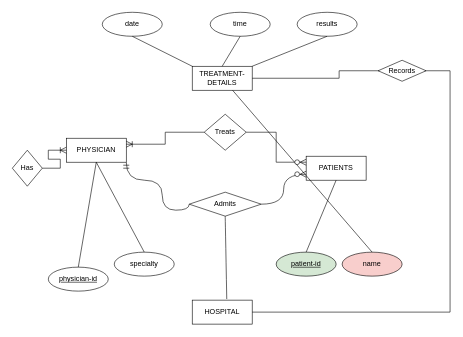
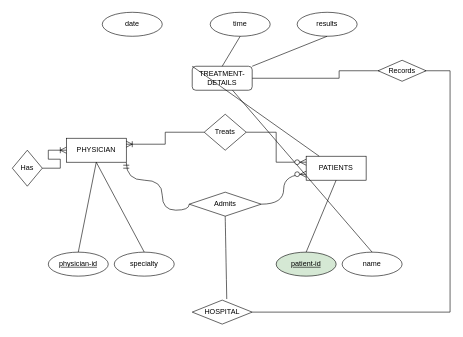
(163, 52) -> (284, 131)
(222, 78) -> (222, 78)
(372, 264) -> (372, 264)
(78, 279) -> (78, 264)
(222, 312) -> (222, 312)
